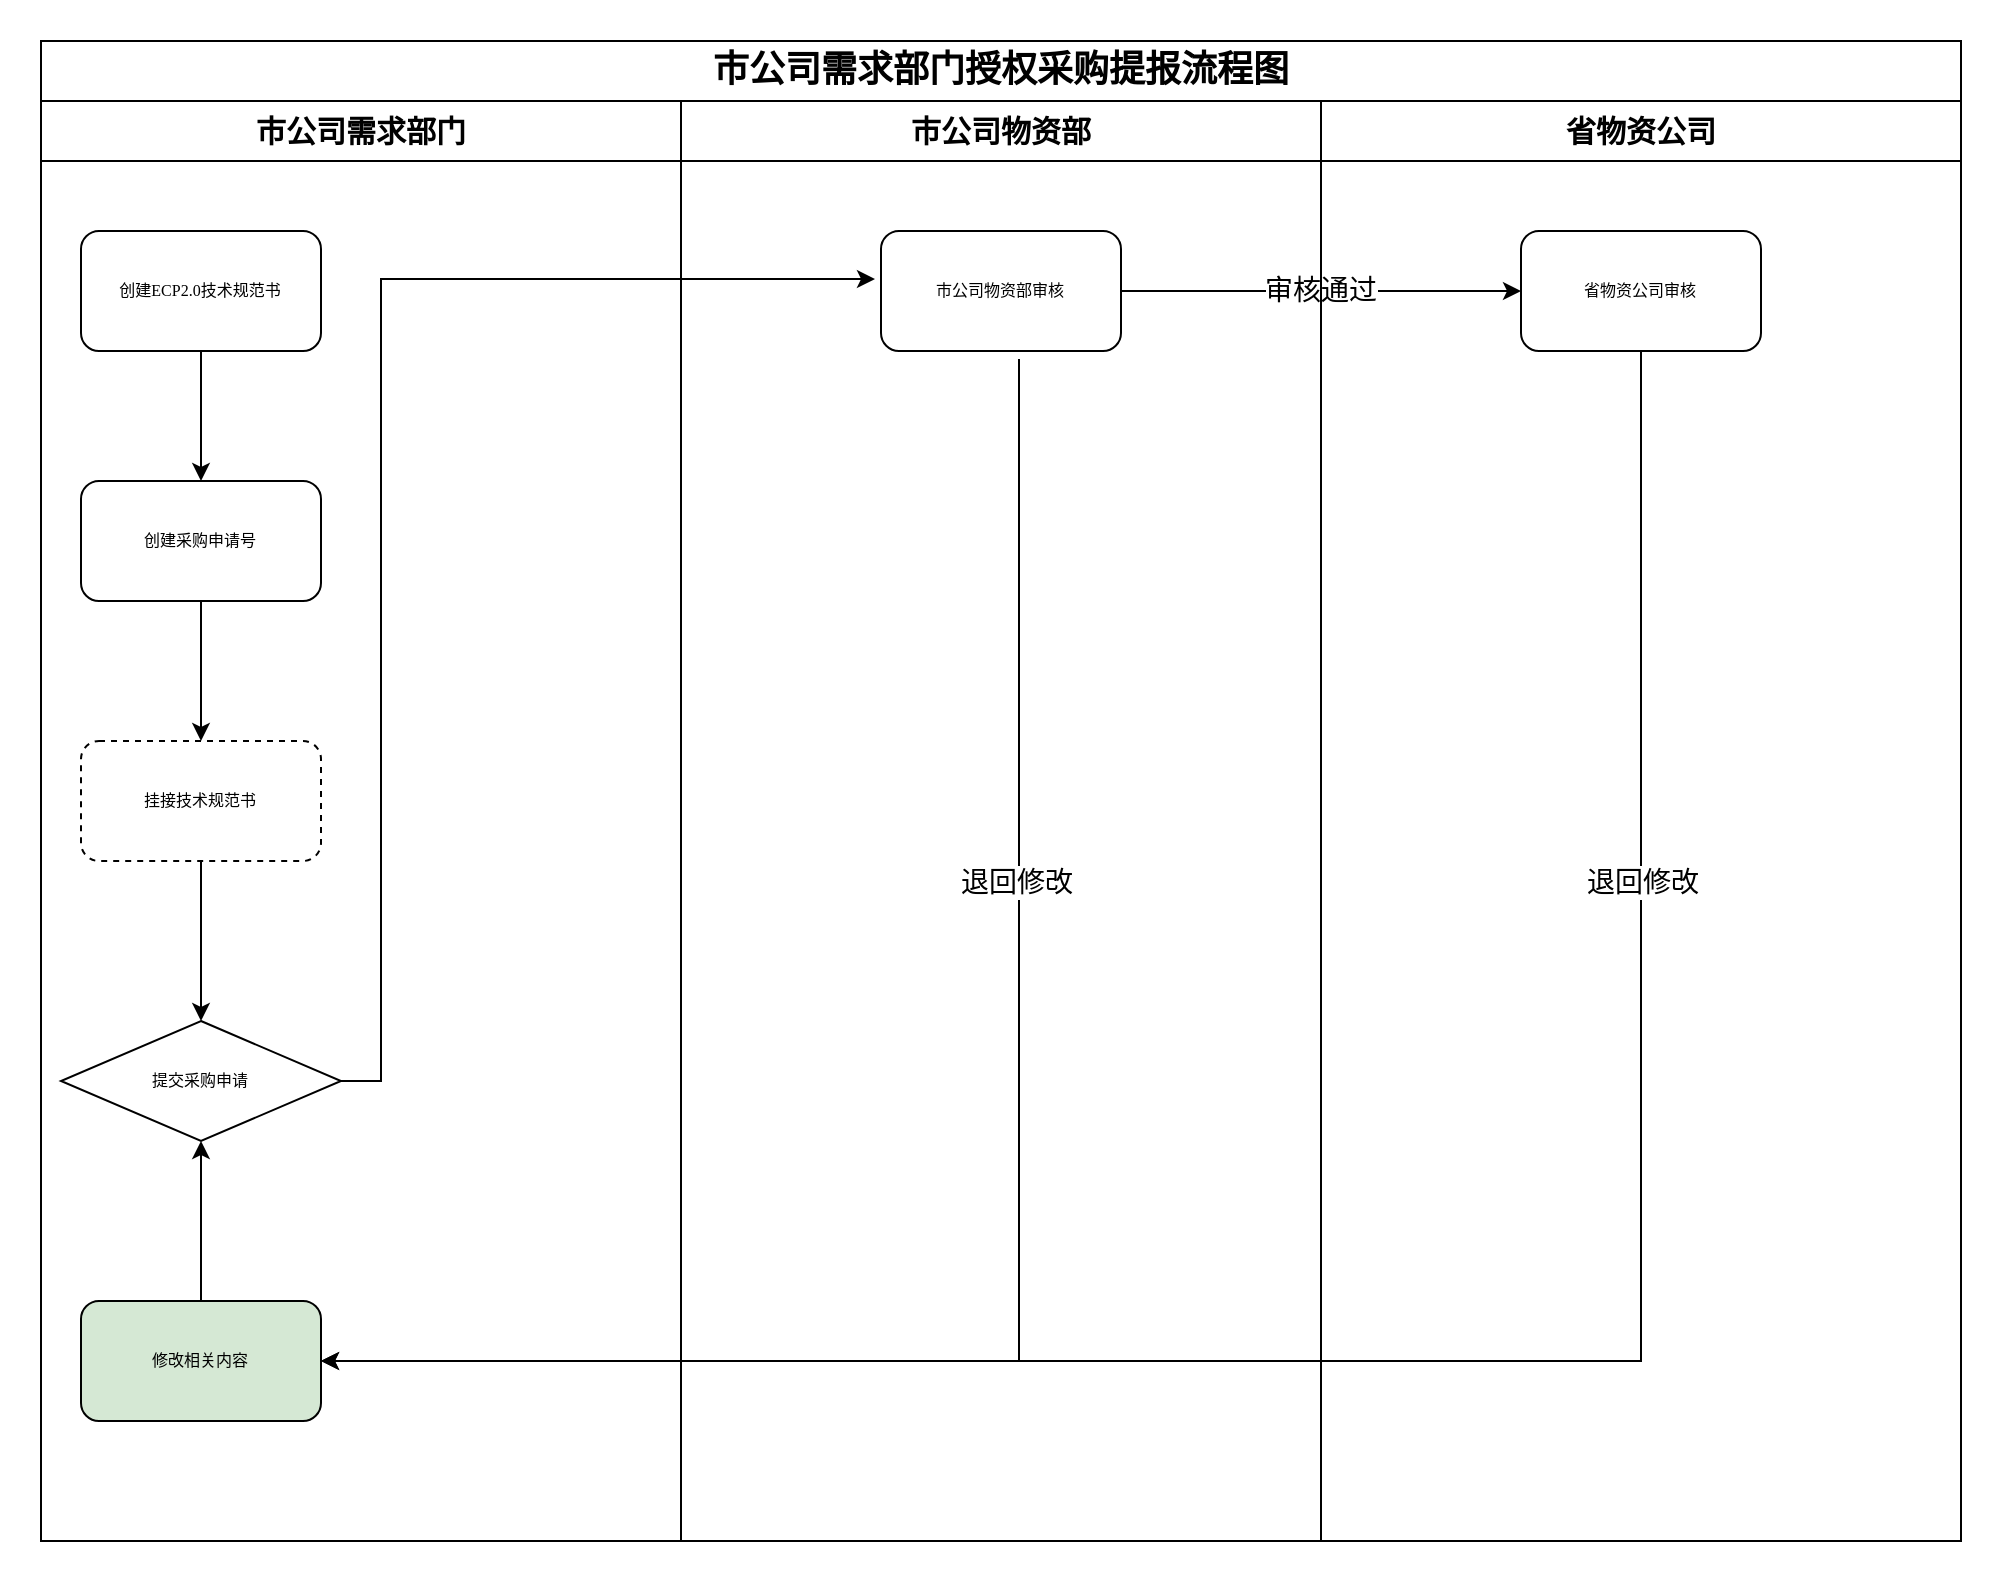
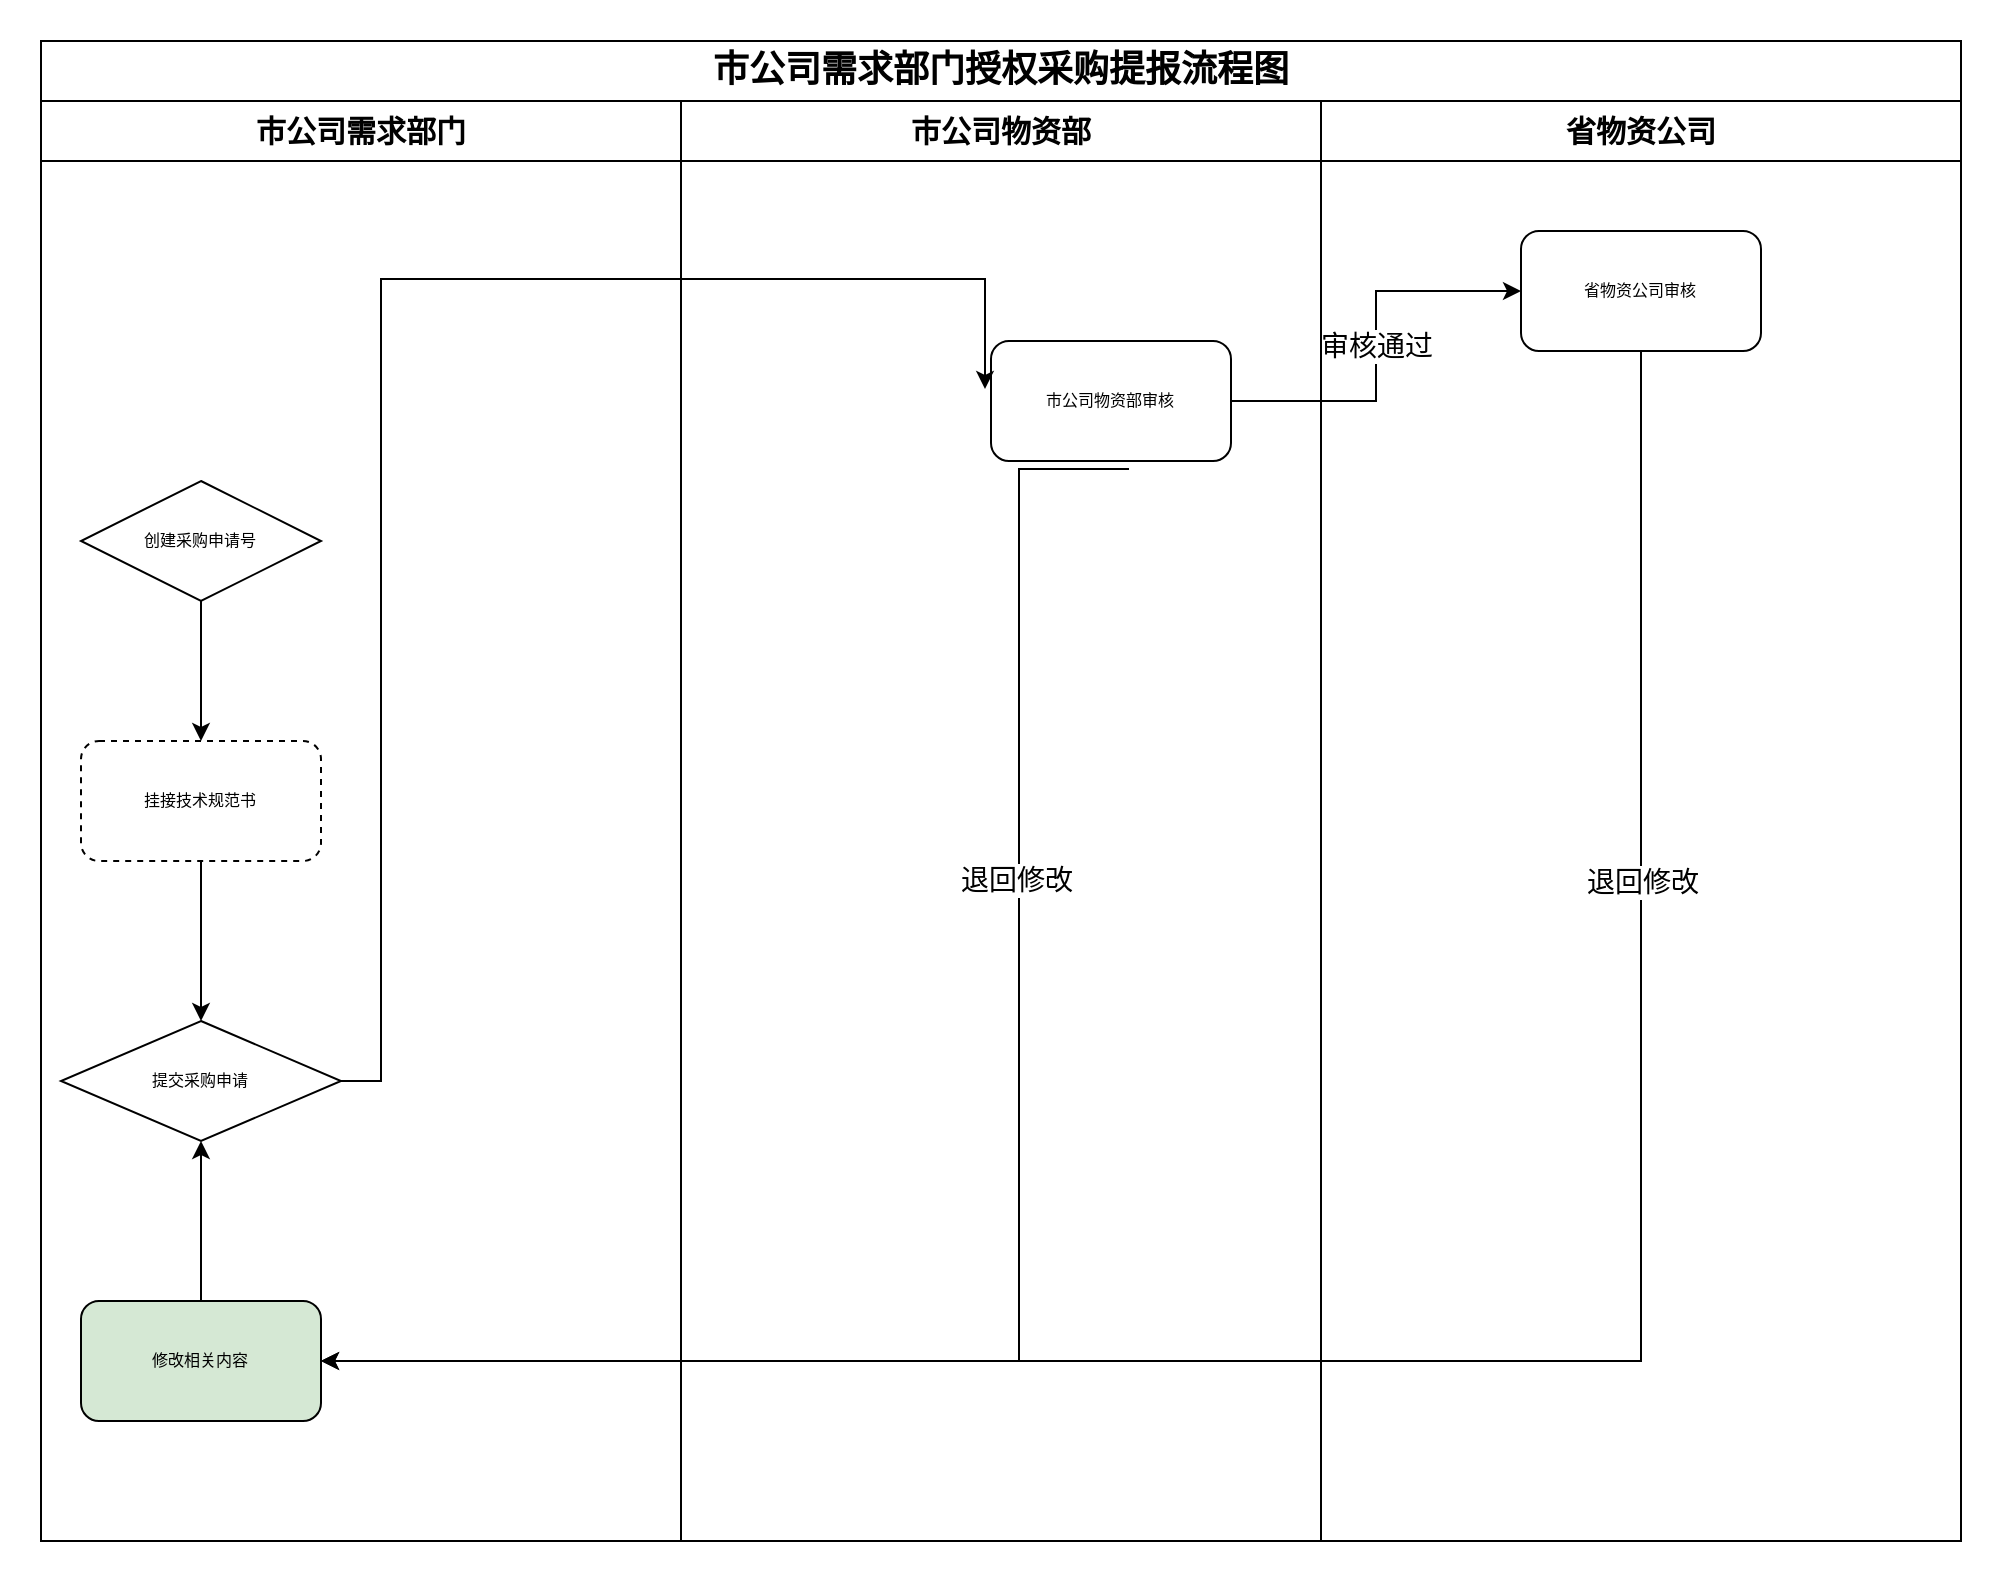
(201, 291) -> none
(1001, 291) -> (1111, 401)
(201, 409) -> none
(201, 541) -> (201, 541)
